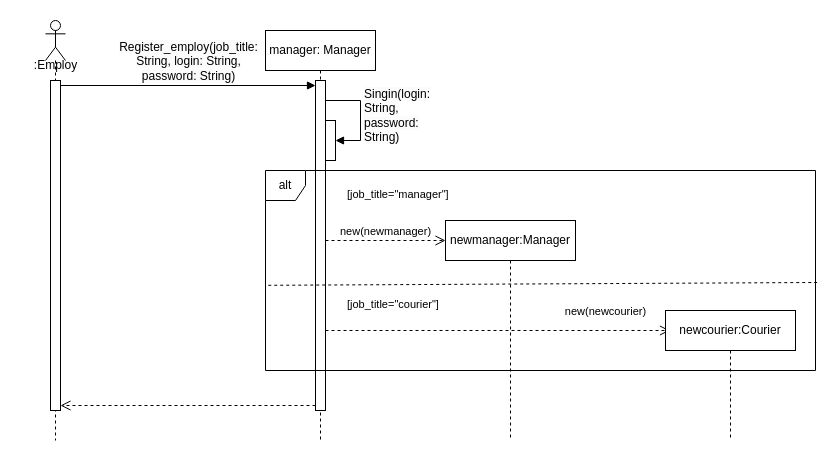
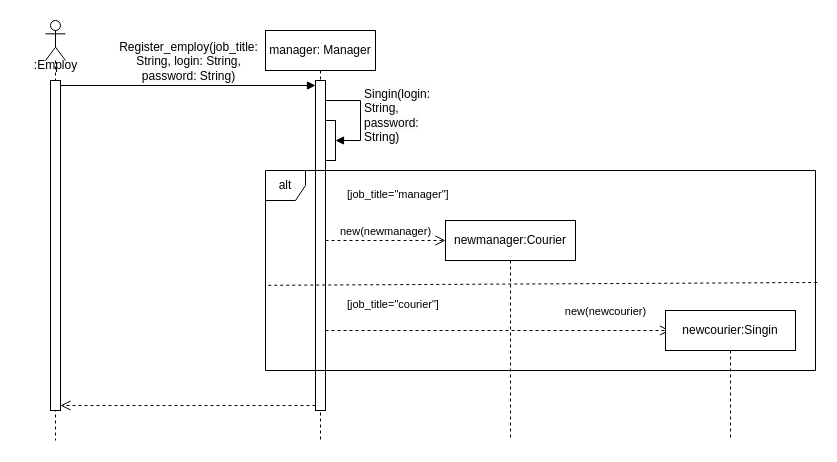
(511, 241) -> (511, 241)
(731, 331) -> (731, 331)
